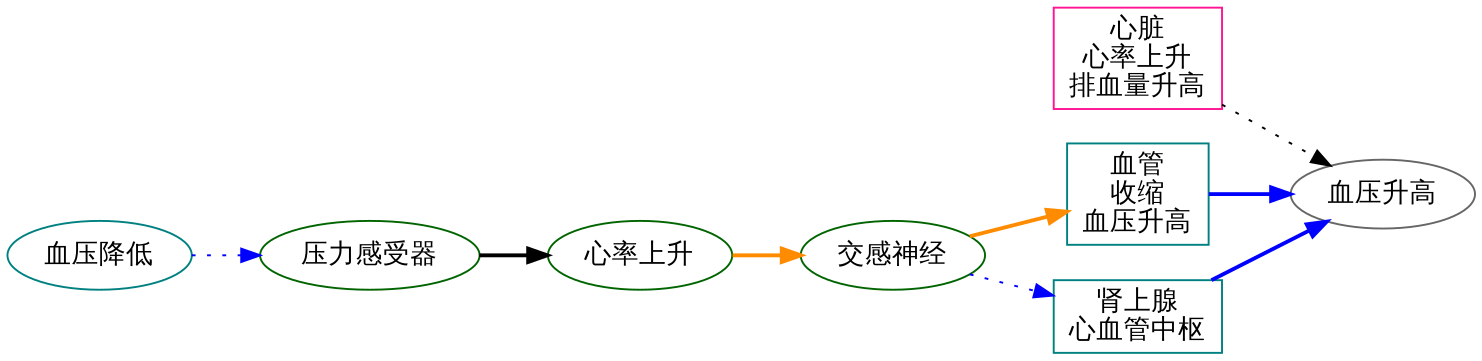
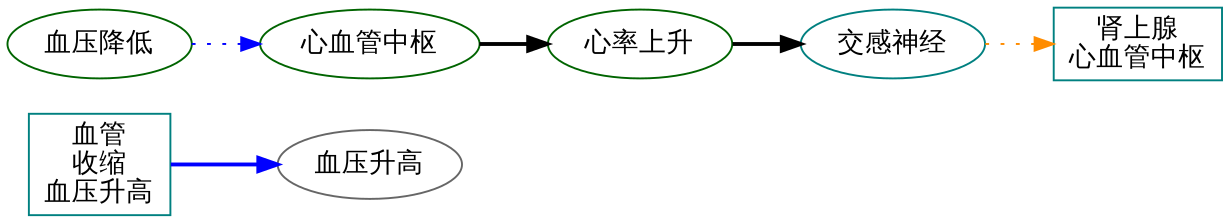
(1138, 58) -> none
(1009, 226) -> none
(100, 255) -> (100, 44)
(370, 255) -> (370, 44)
(757, 255) -> (757, 44)
(893, 255) -> (893, 44)
(1260, 255) -> none
(1002, 283) -> (1010, 44)
